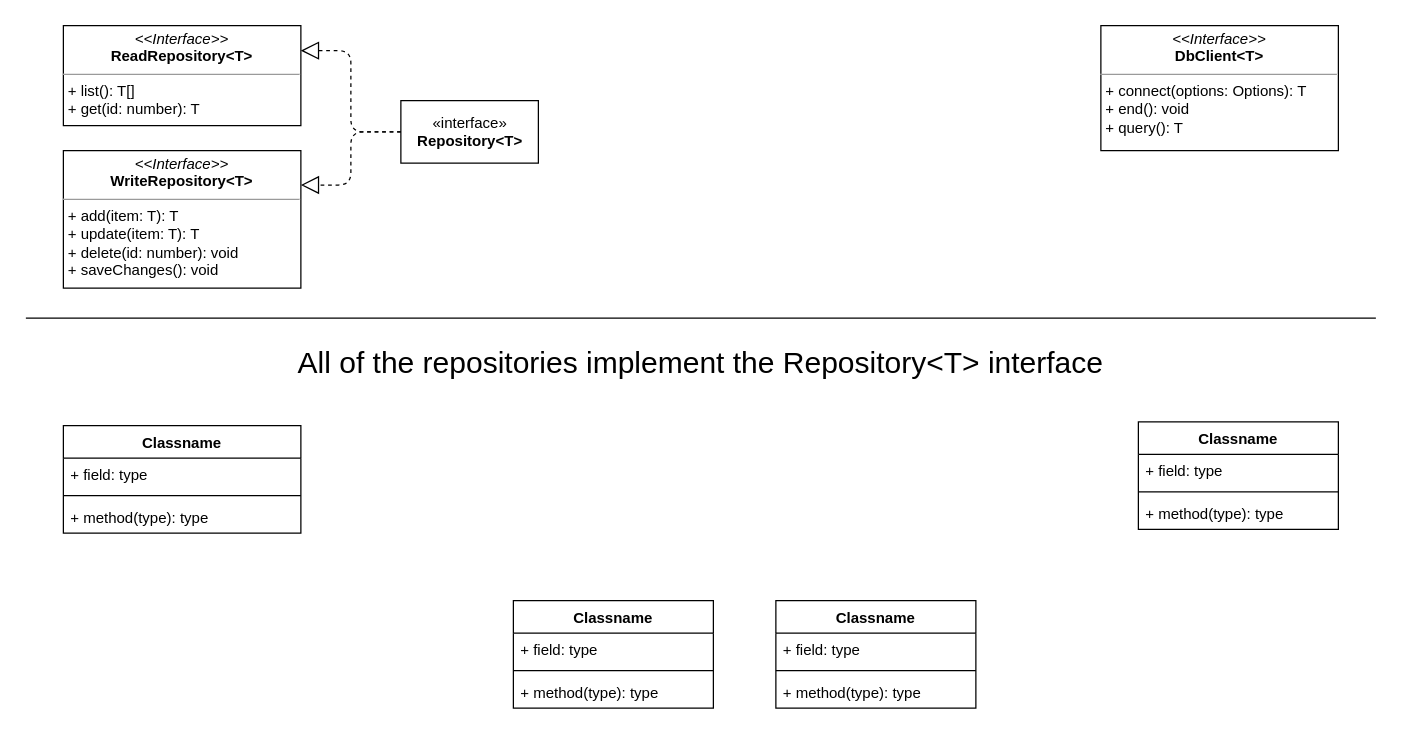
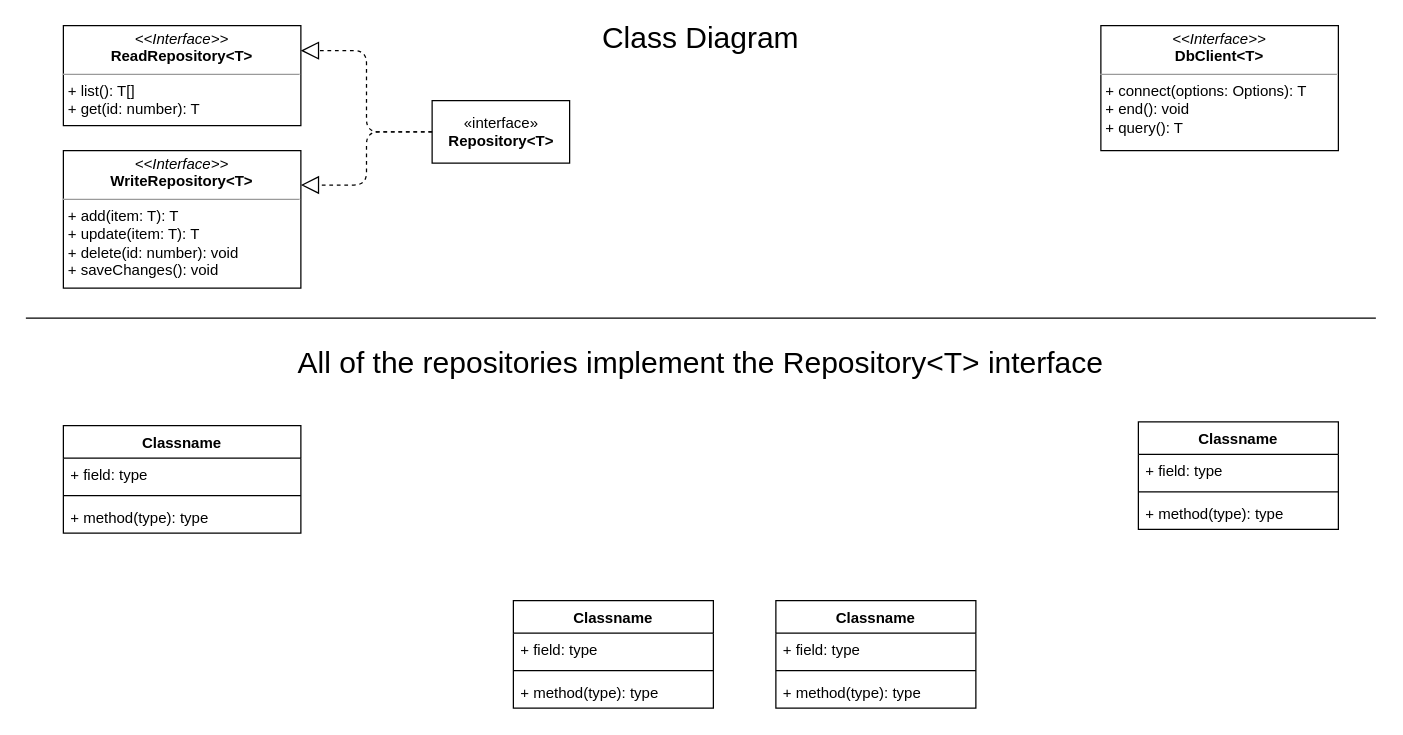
none -> (701, 38)
(469, 132) -> (501, 132)
